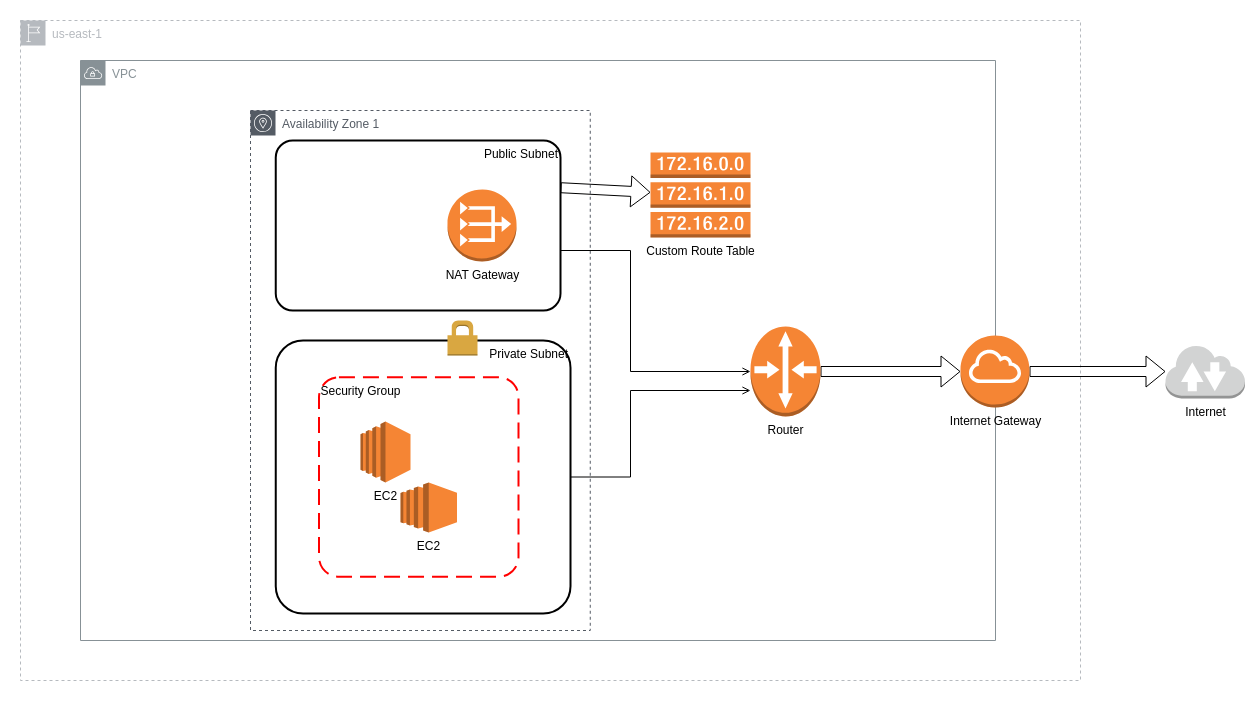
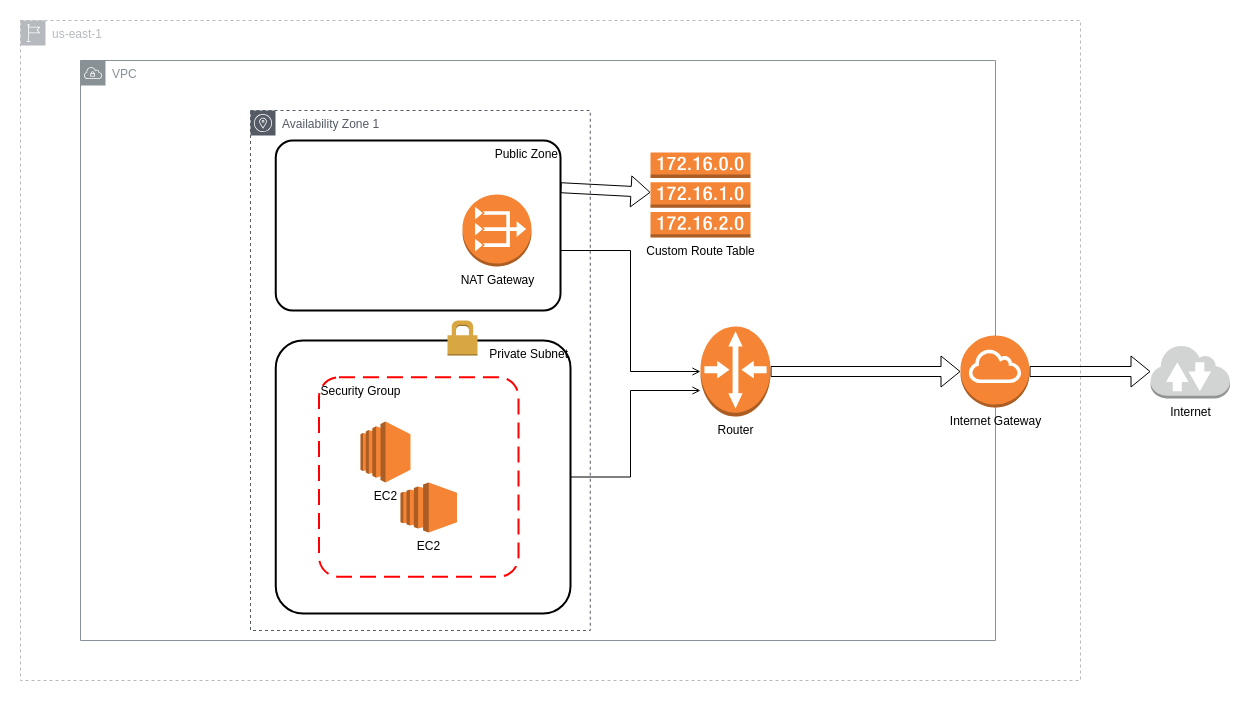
(519, 154) -> (526, 154)
(482, 226) -> (497, 231)
(786, 372) -> (736, 372)
(1205, 372) -> (1190, 372)
